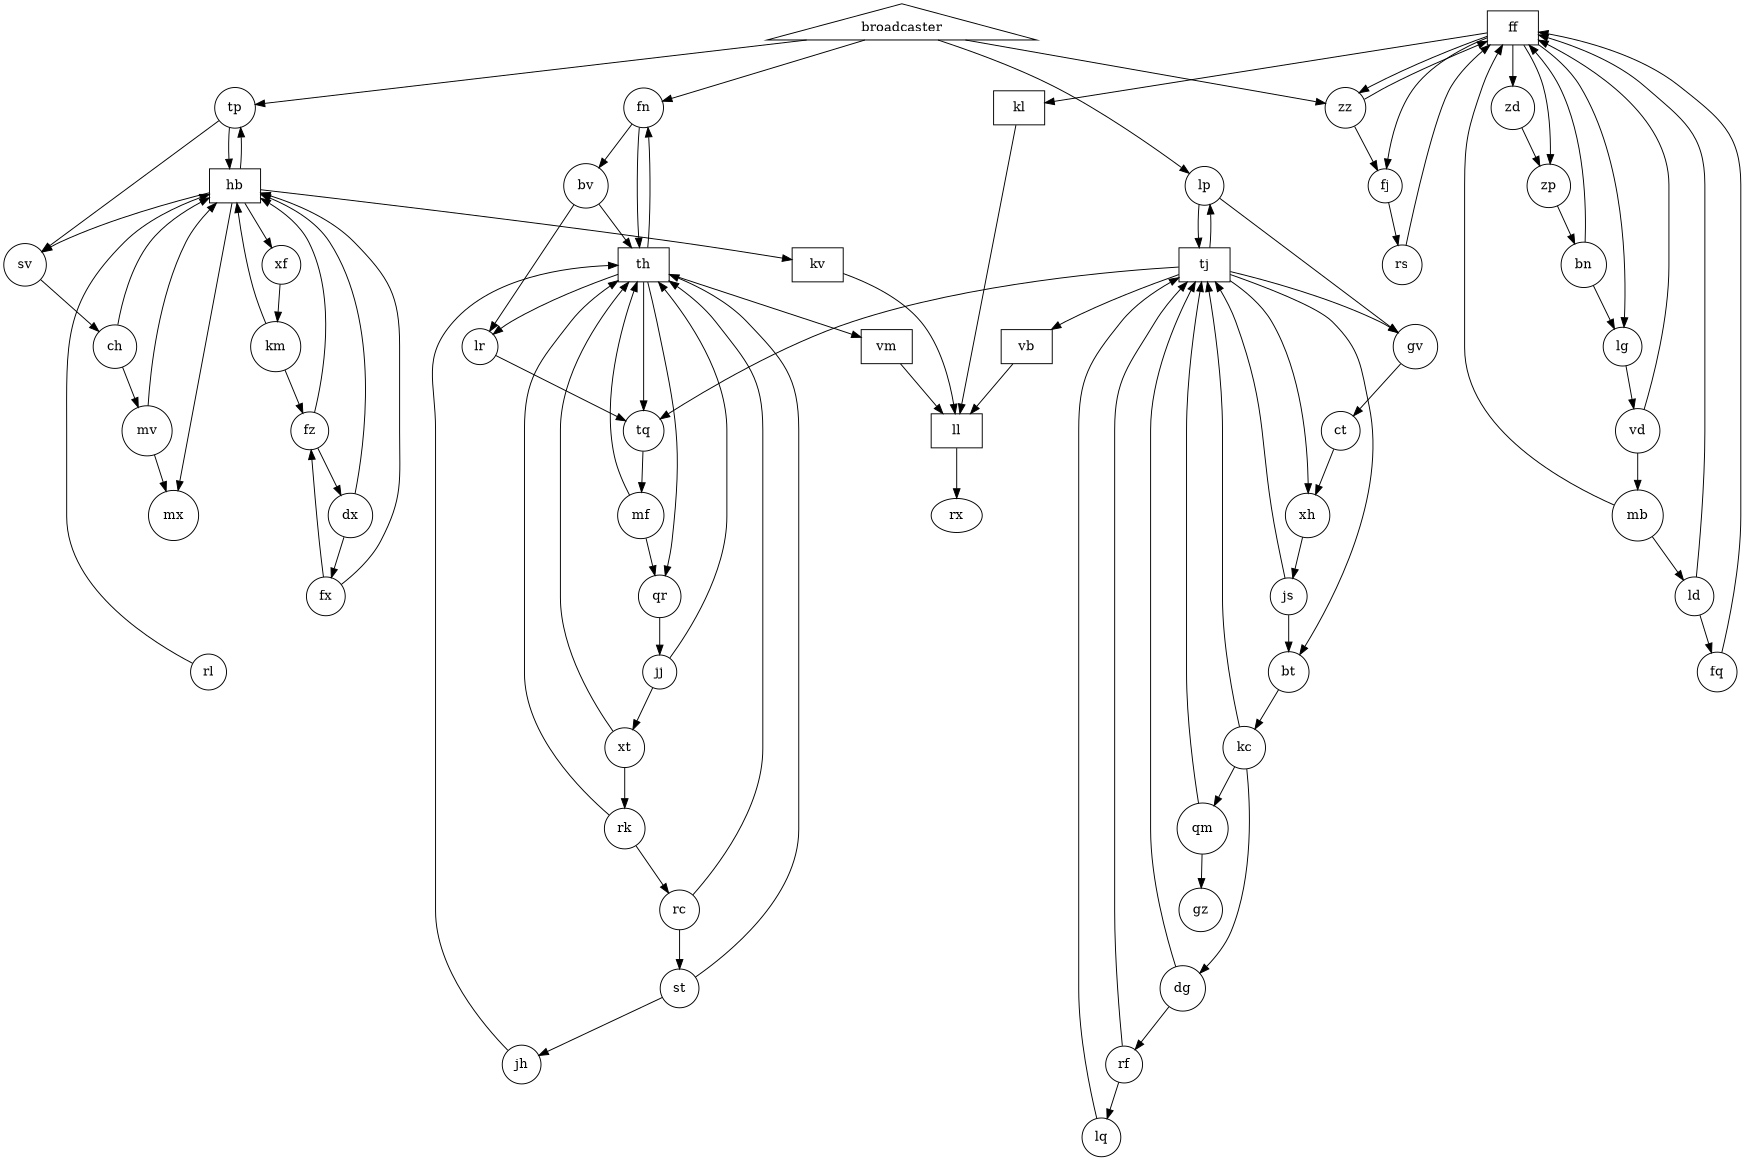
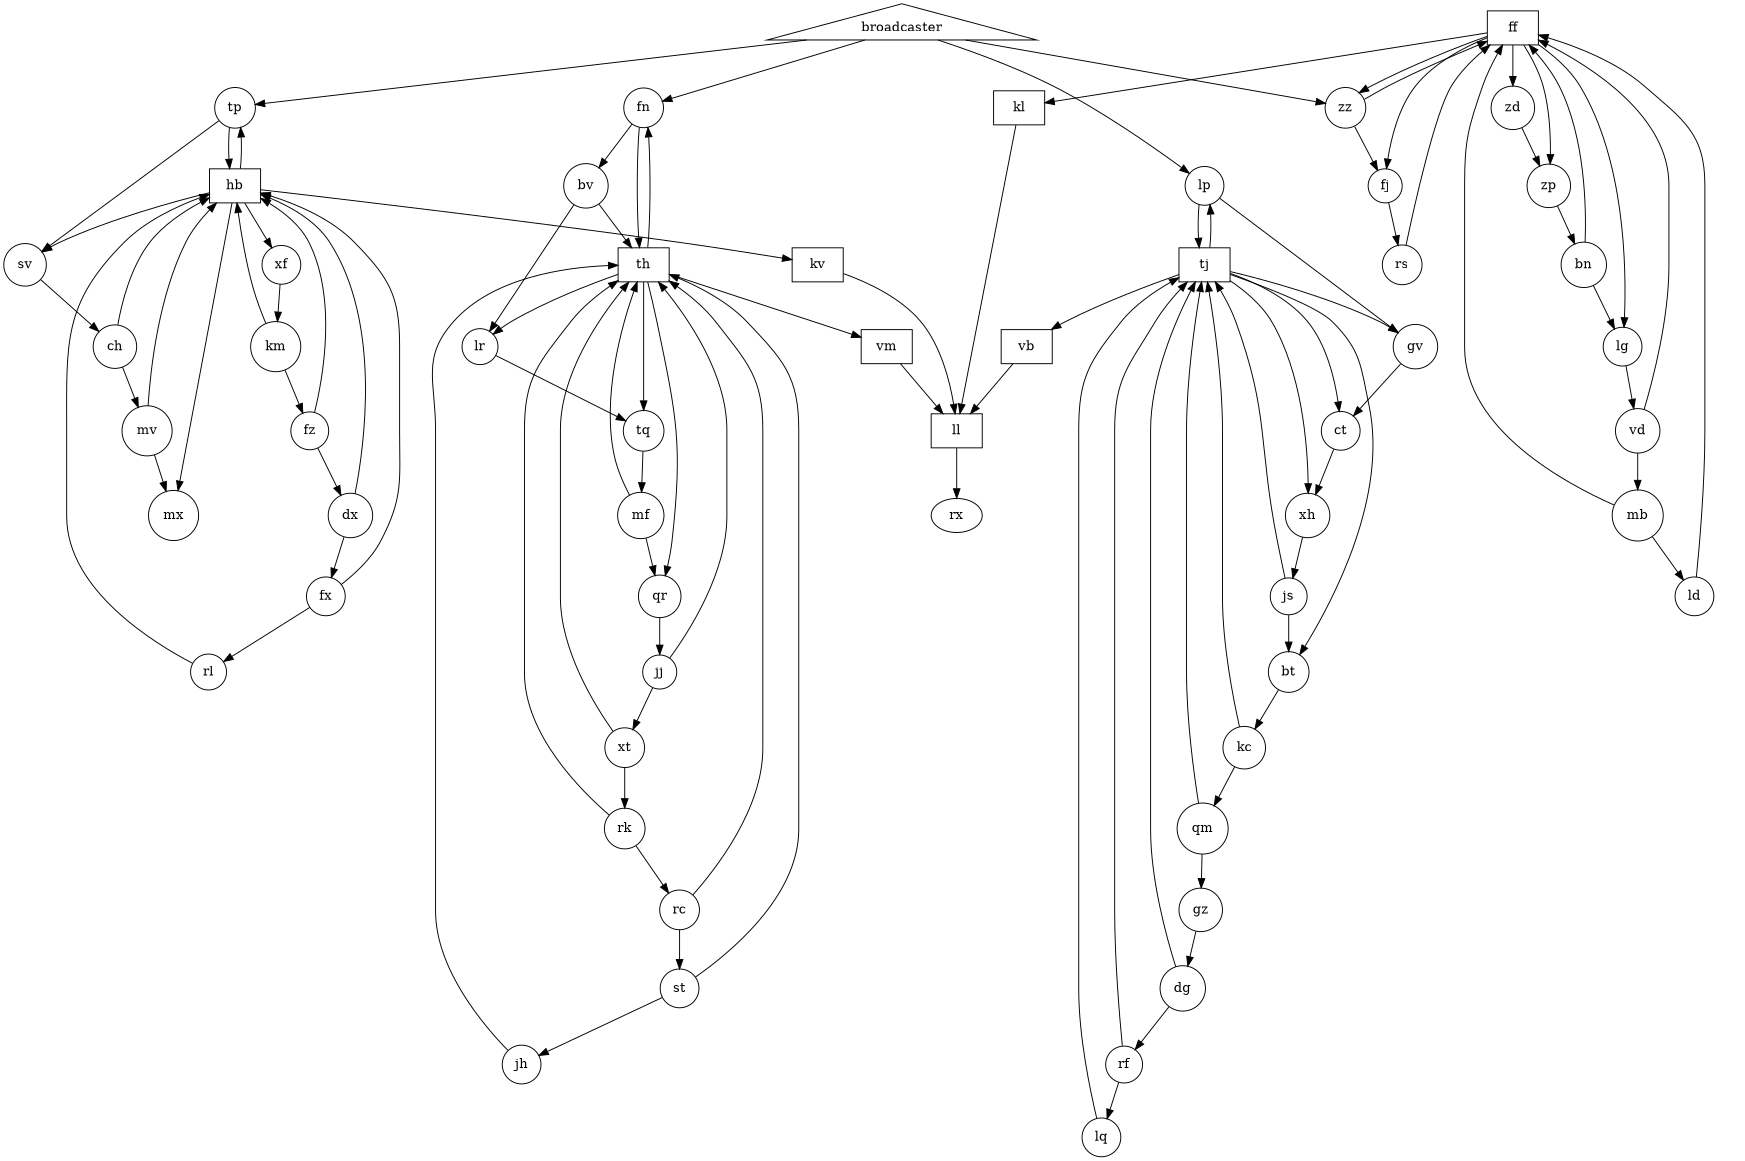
(913, 305) -> (1306, 320)
(317, 518) -> (271, 632)
(1717, 672) -> none
(1246, 873) -> (1193, 944)
